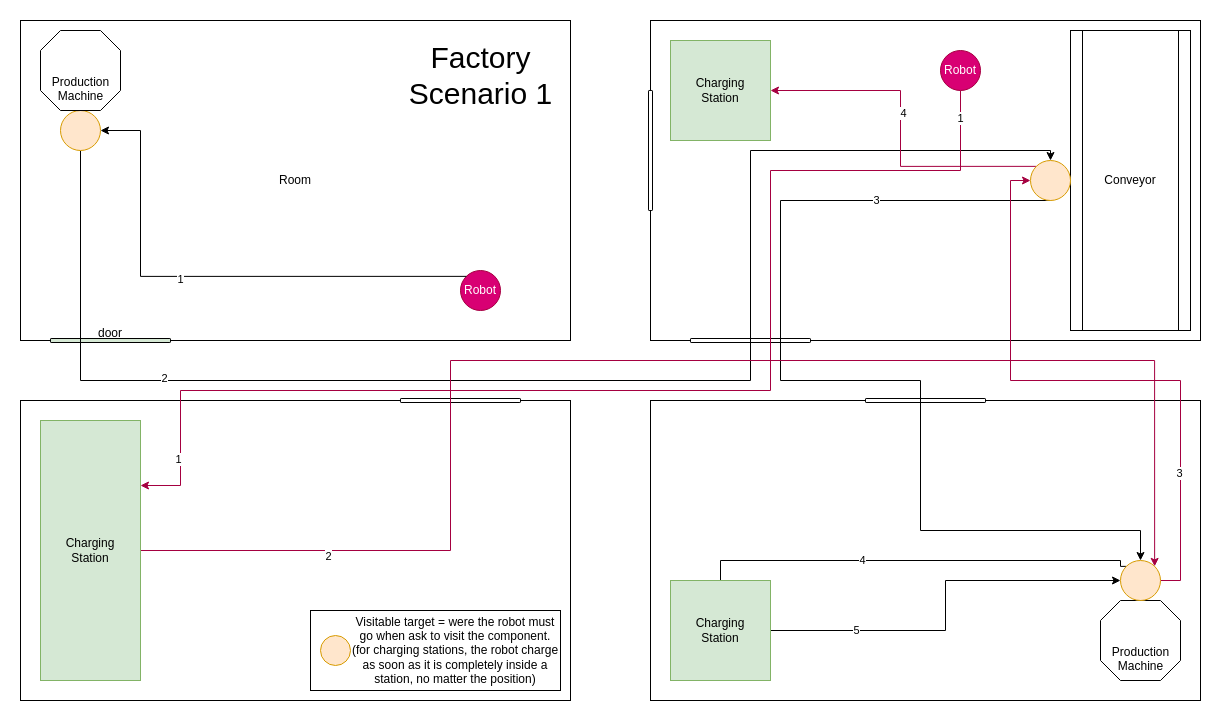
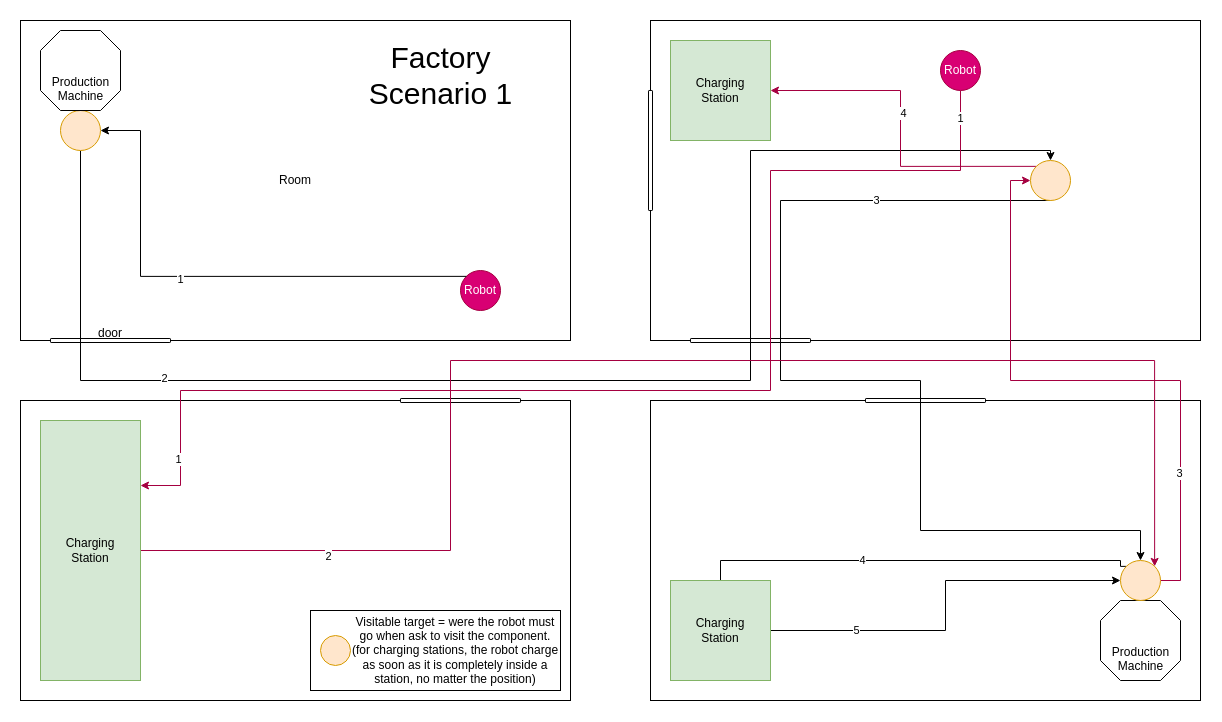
(481, 76) -> (441, 76)
(1131, 181) -> none
(111, 341) -> (111, 341)
